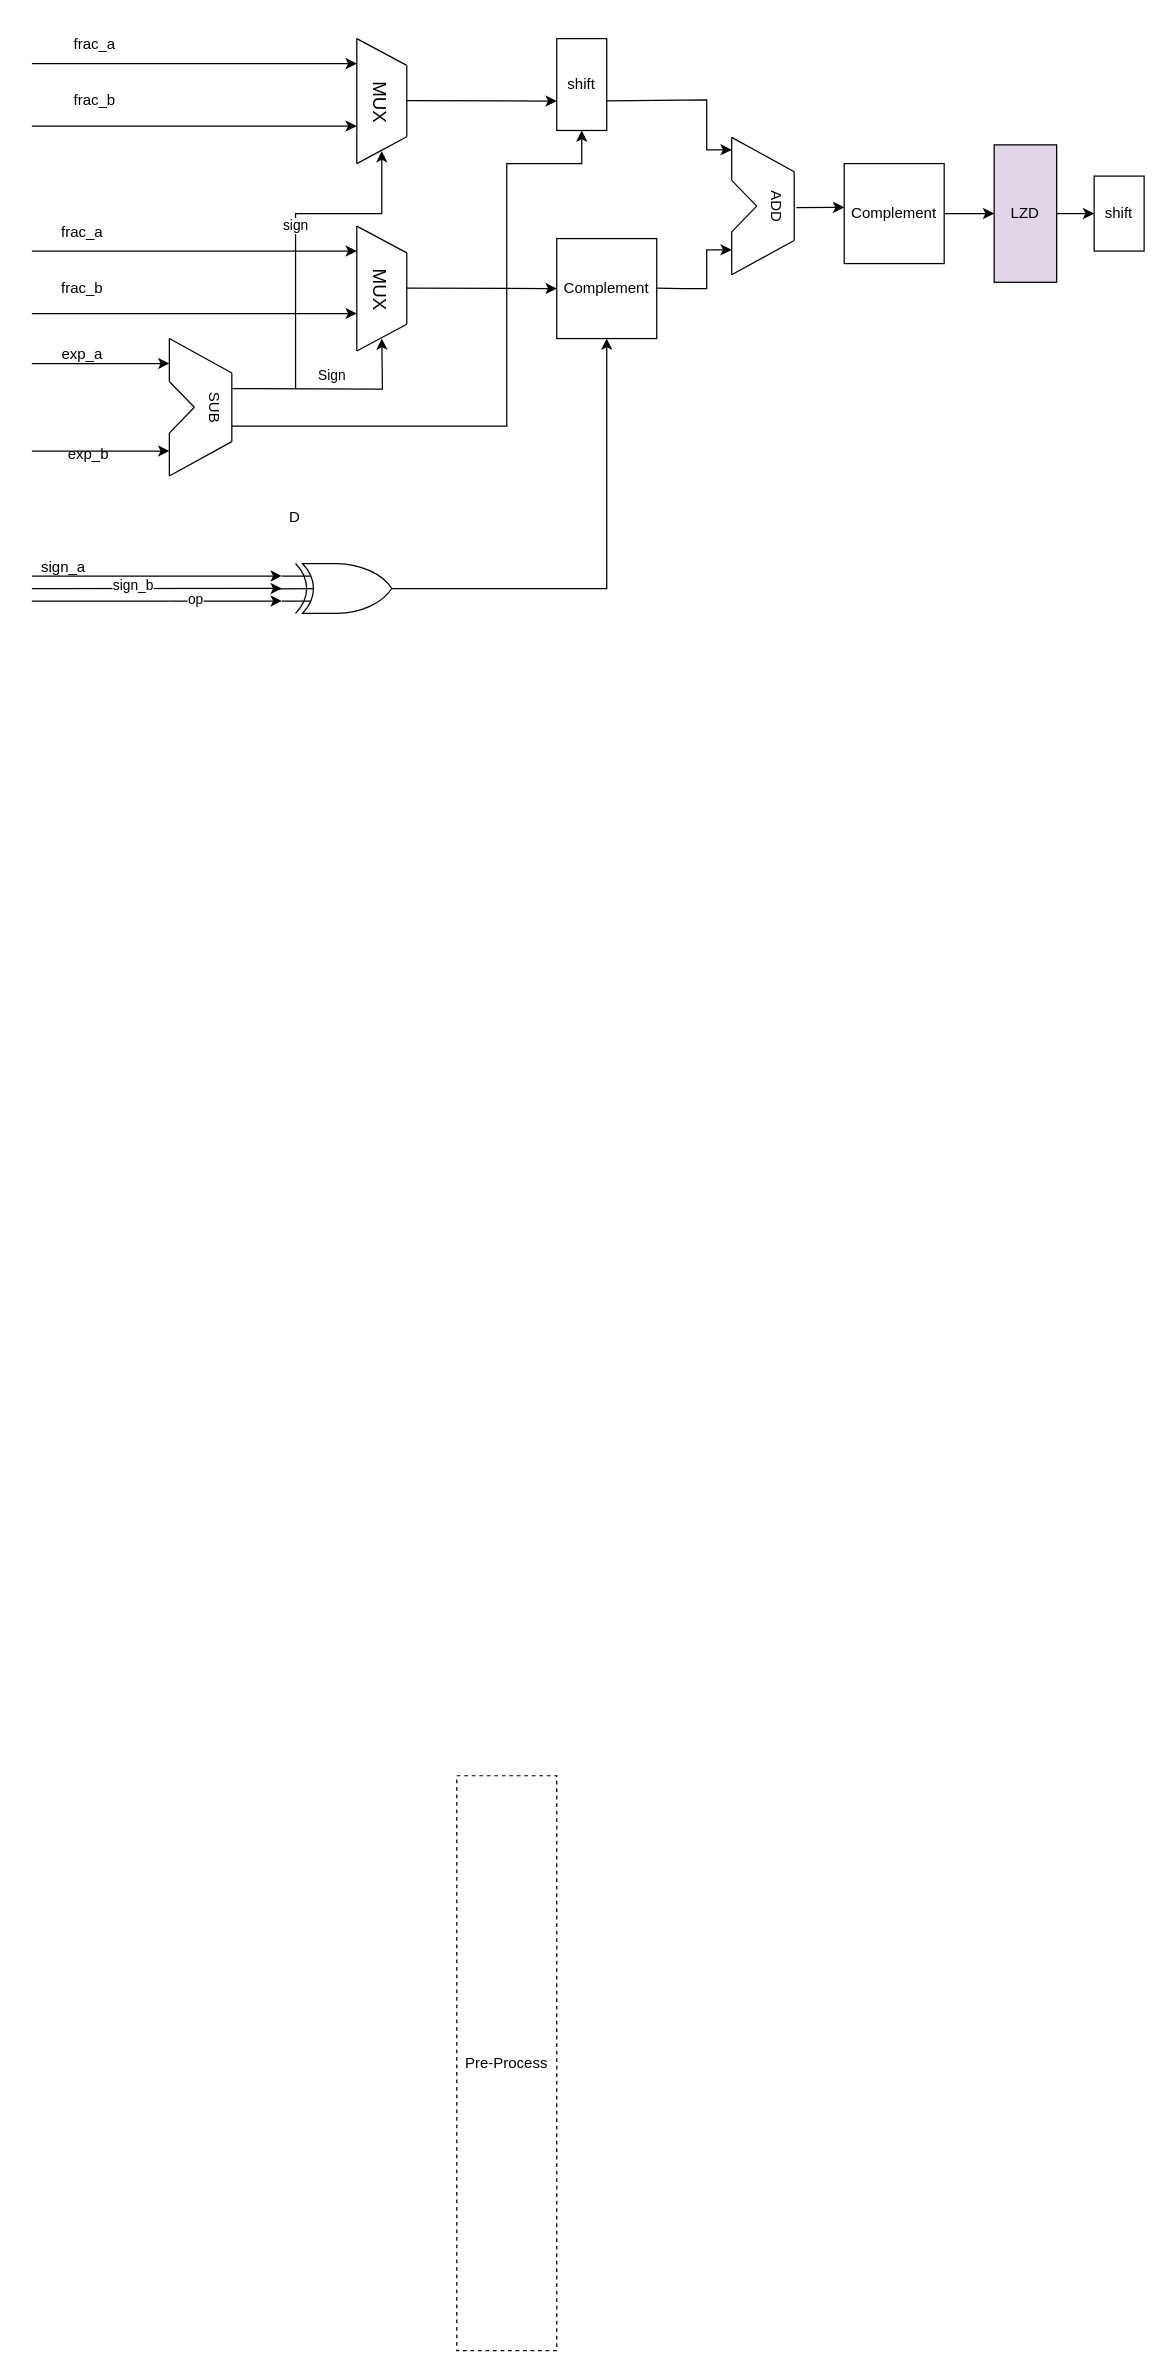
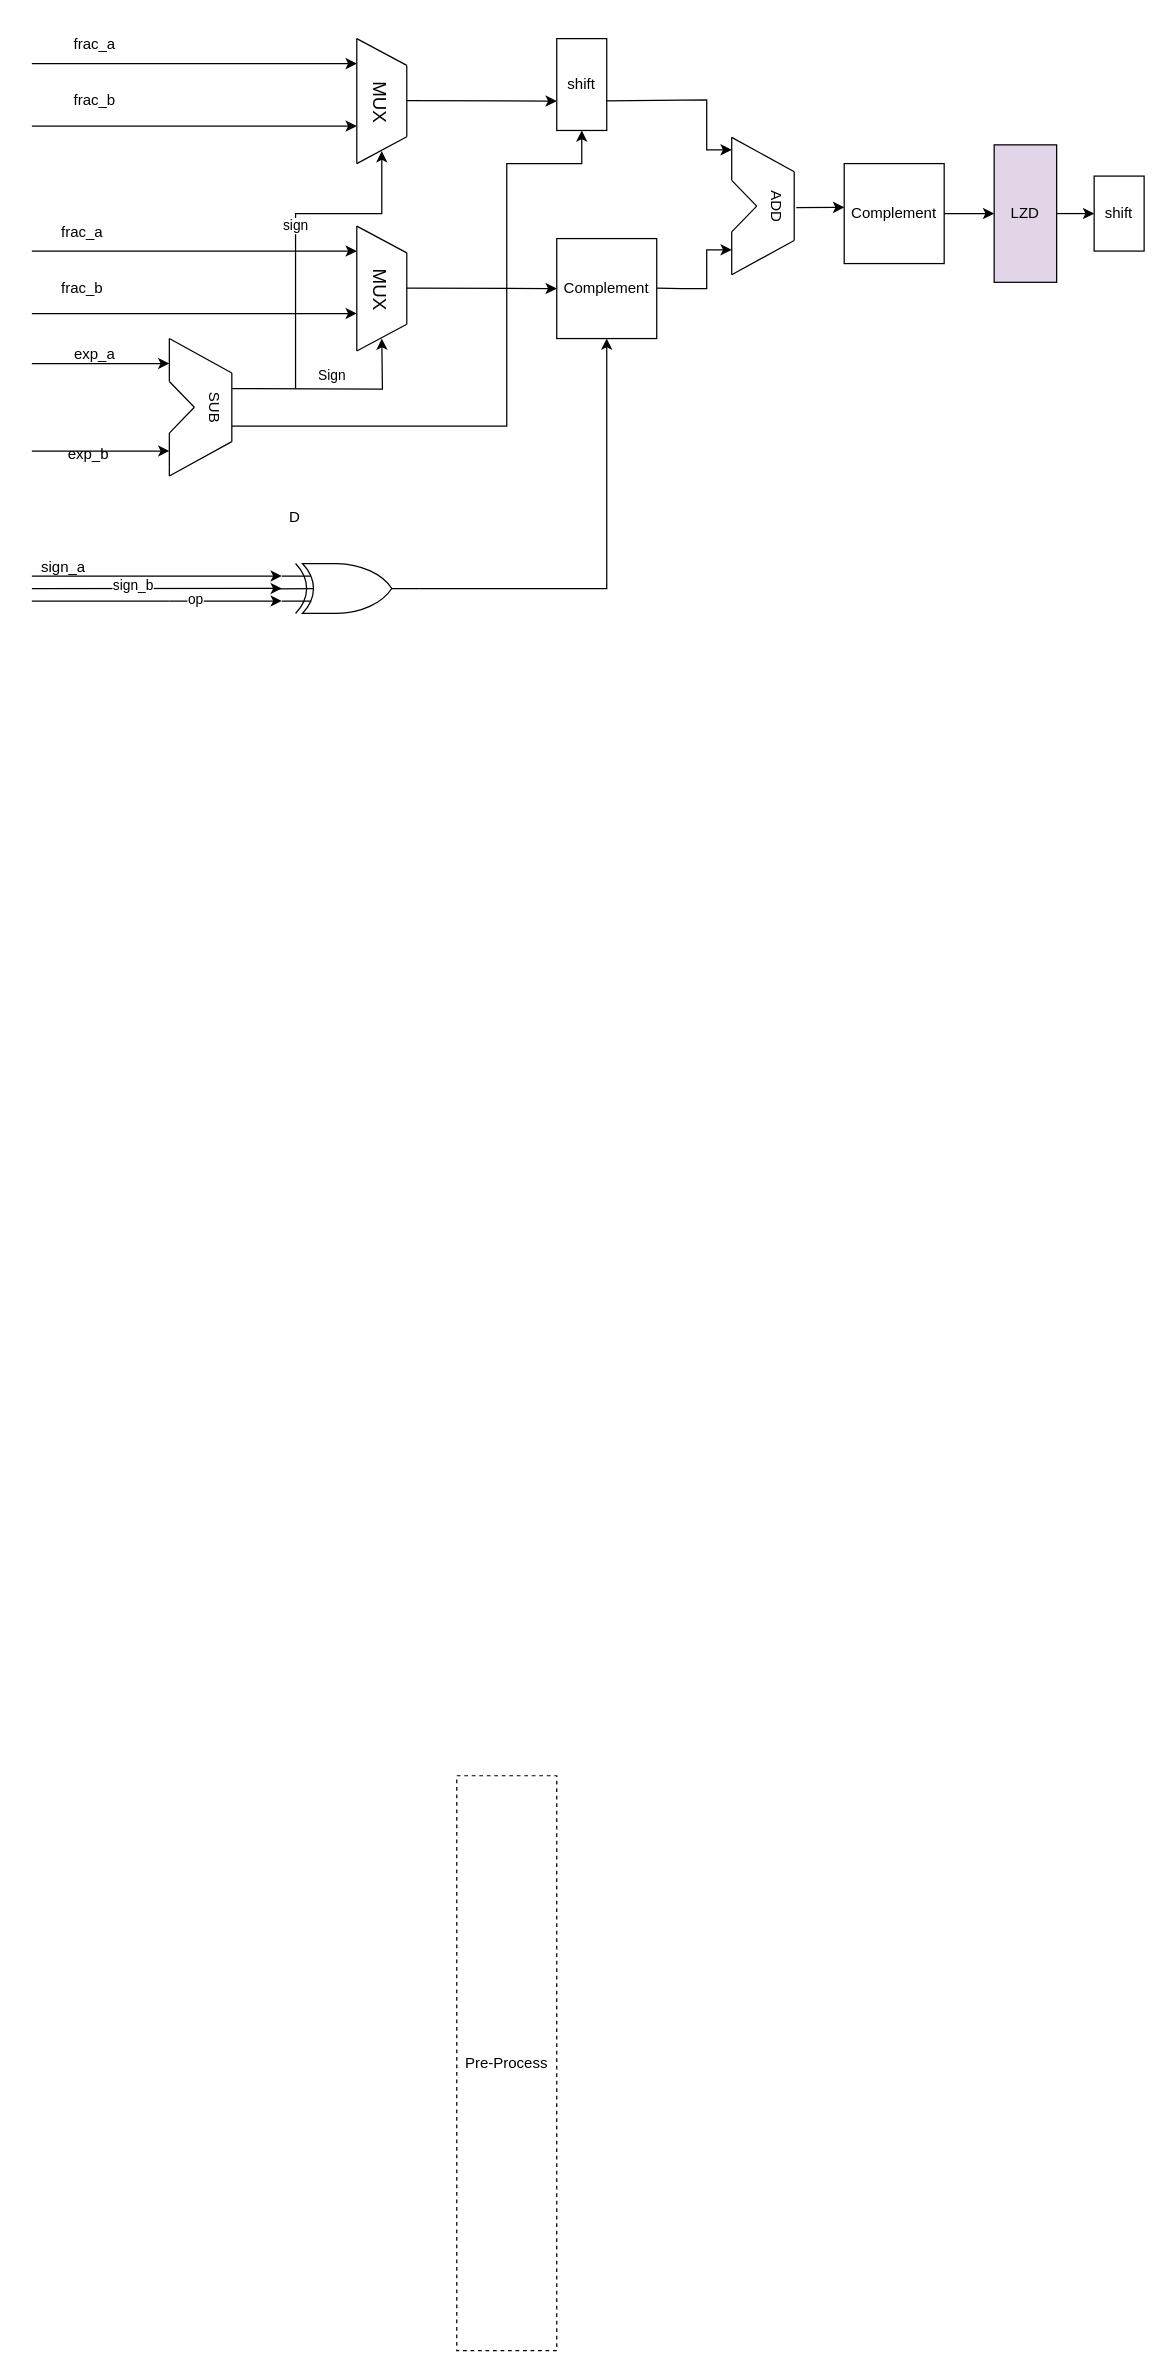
(82, 354) -> (94, 354)
